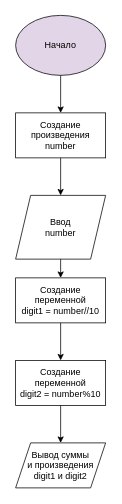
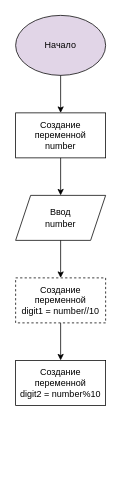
(60, 135) -> (60, 135)
(60, 227) -> (60, 218)
(60, 300) -> (60, 300)
(60, 422) -> none
(60, 465) -> none
